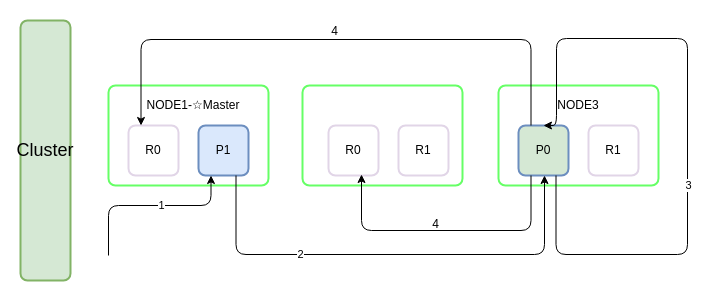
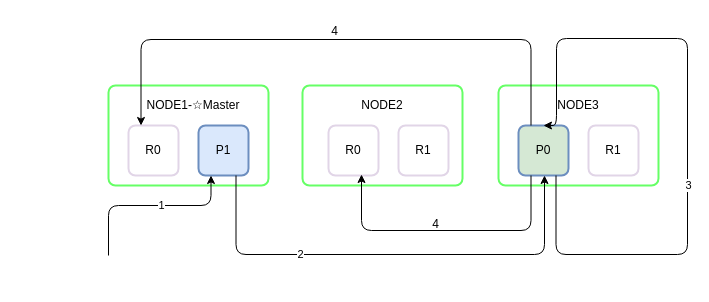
none -> (382, 106)
(46, 151) -> none
